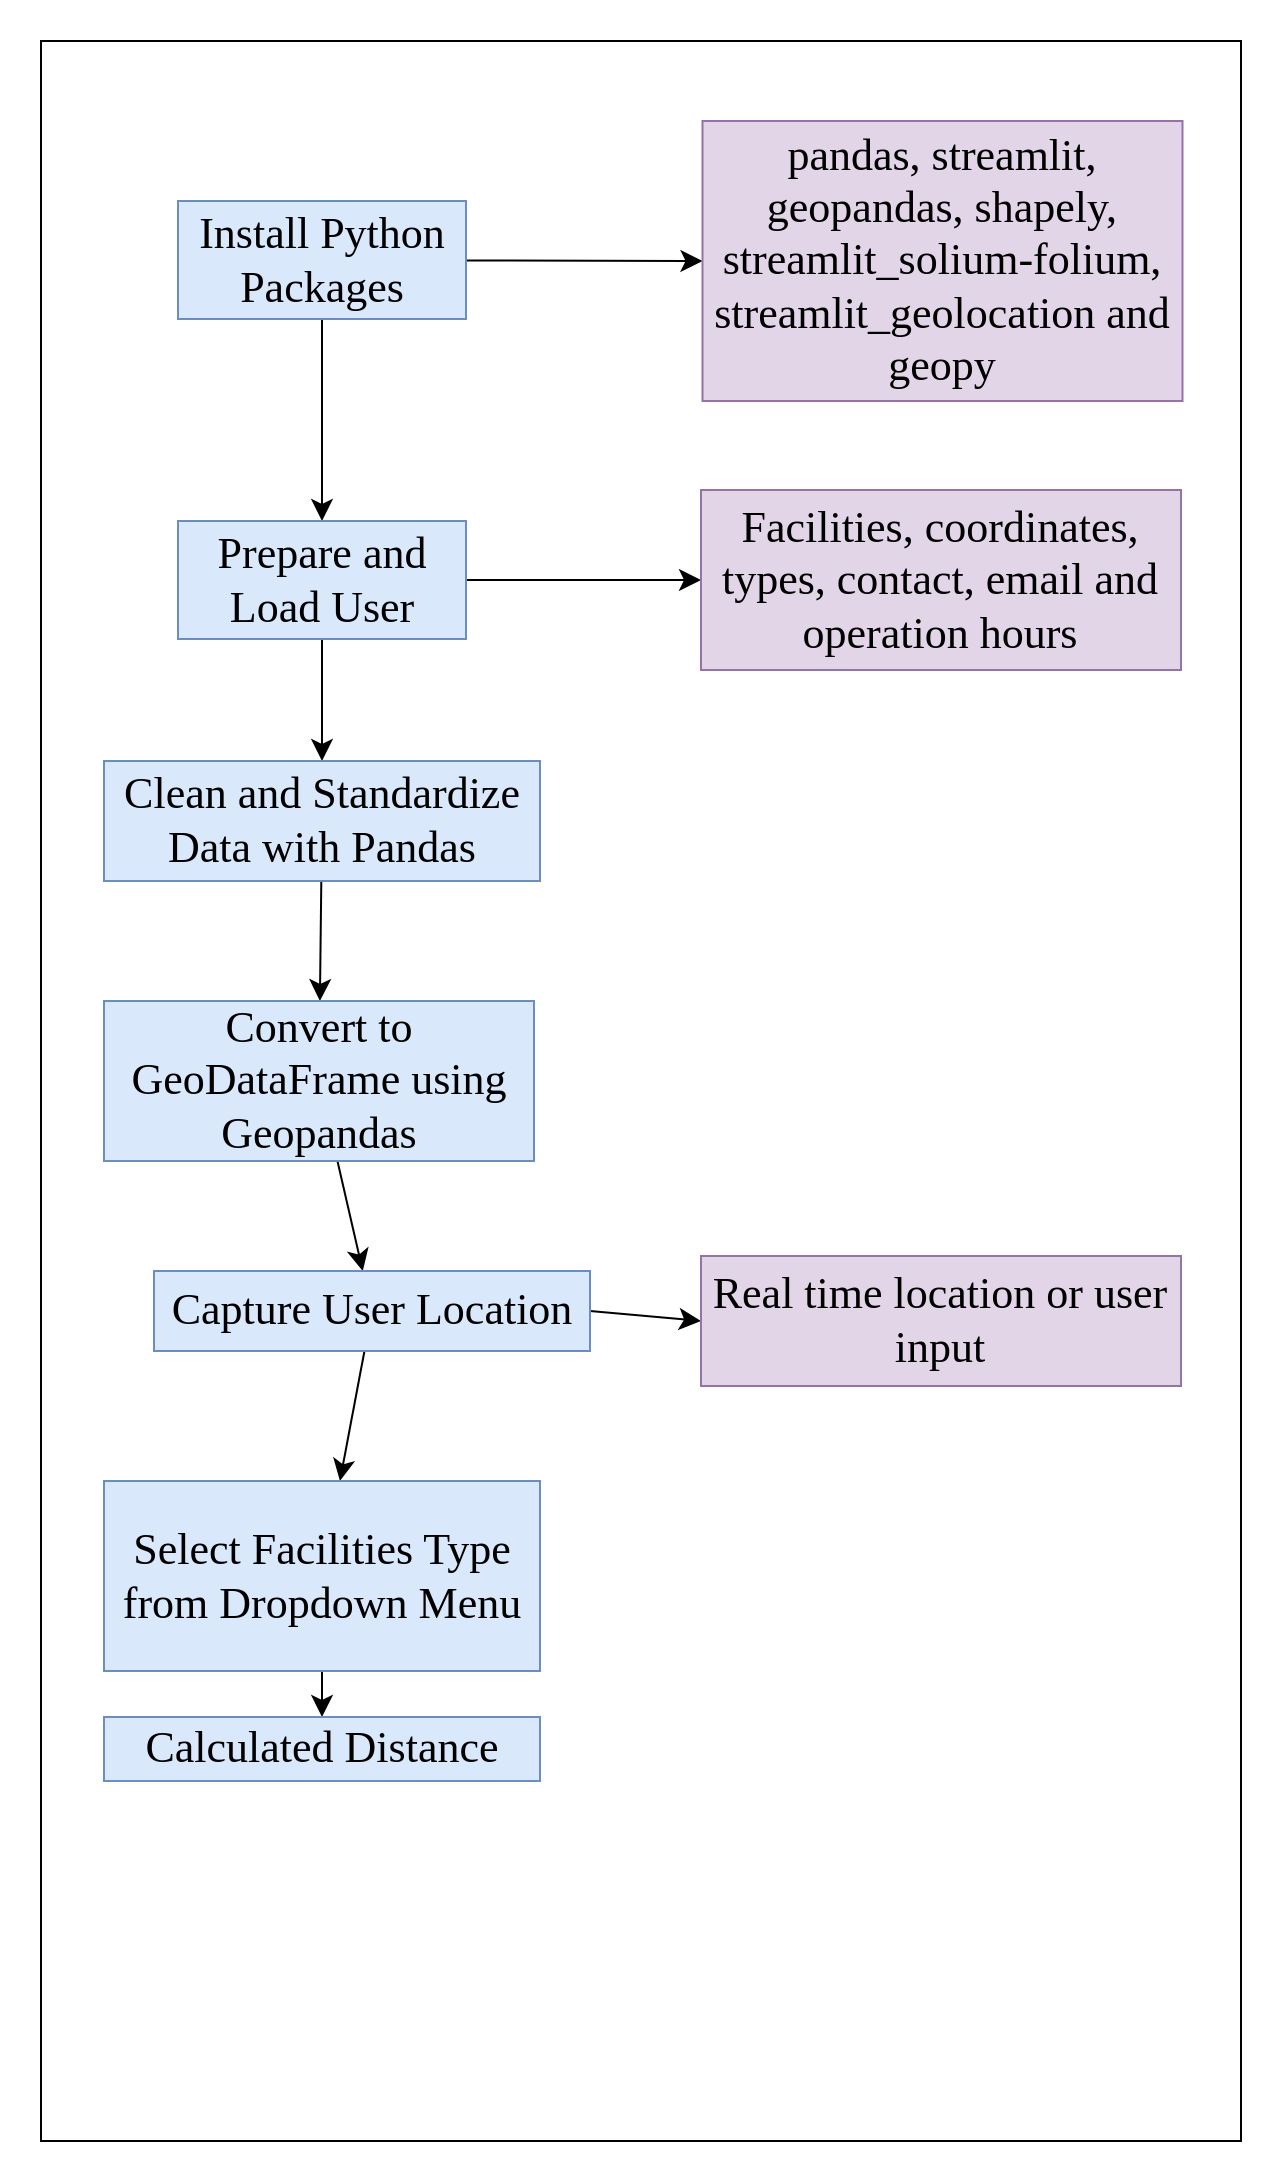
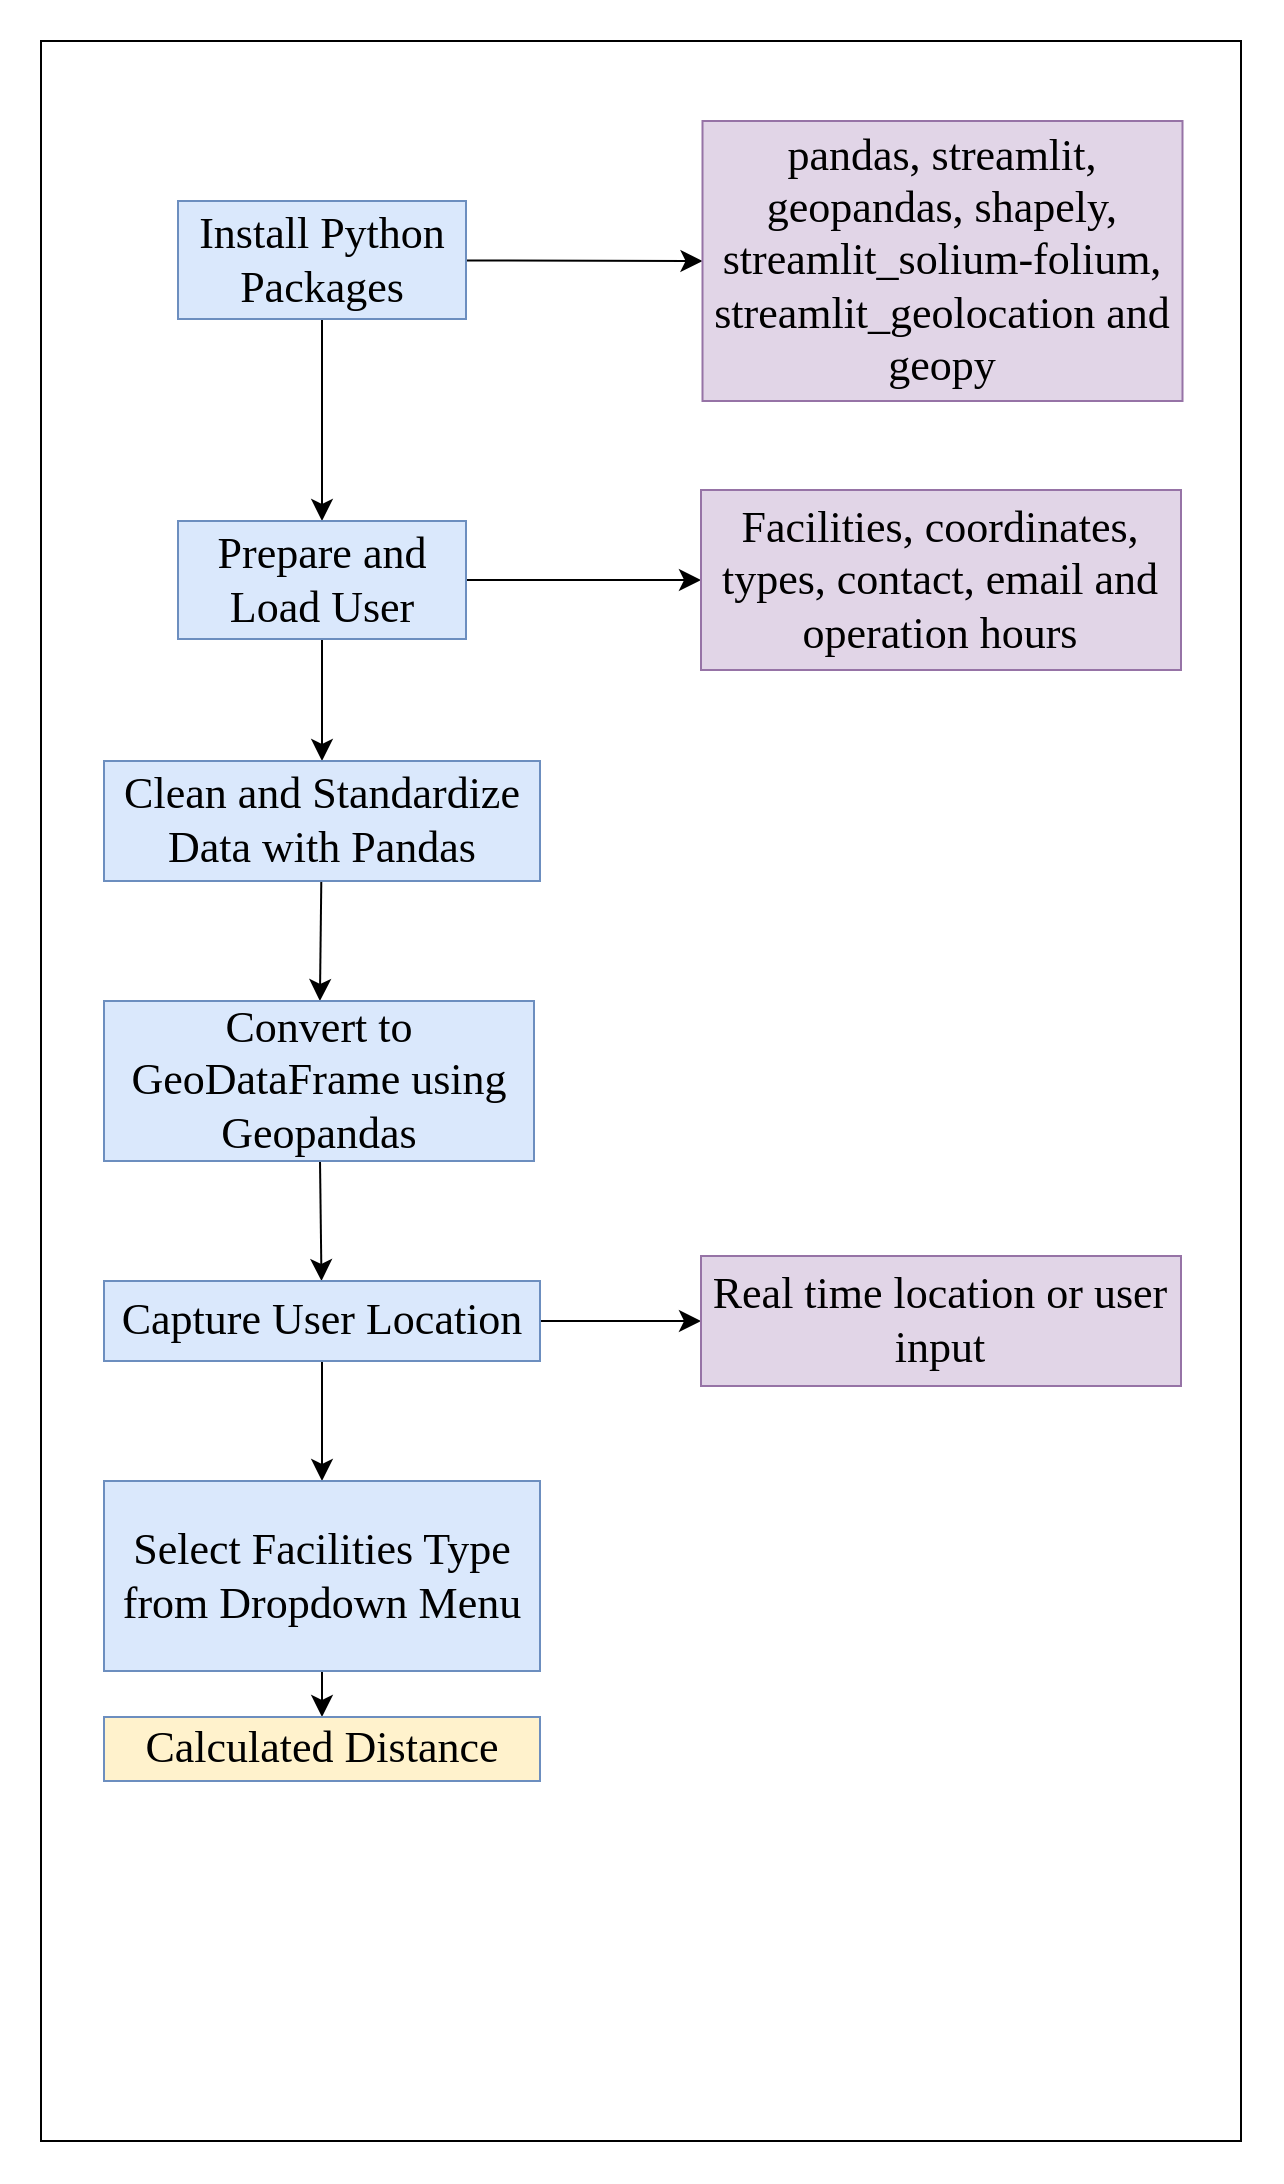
(372, 1311) -> (322, 1321)
(322, 1749) -> (322, 1749)
